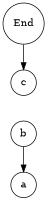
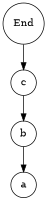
none -> (24, 105)
